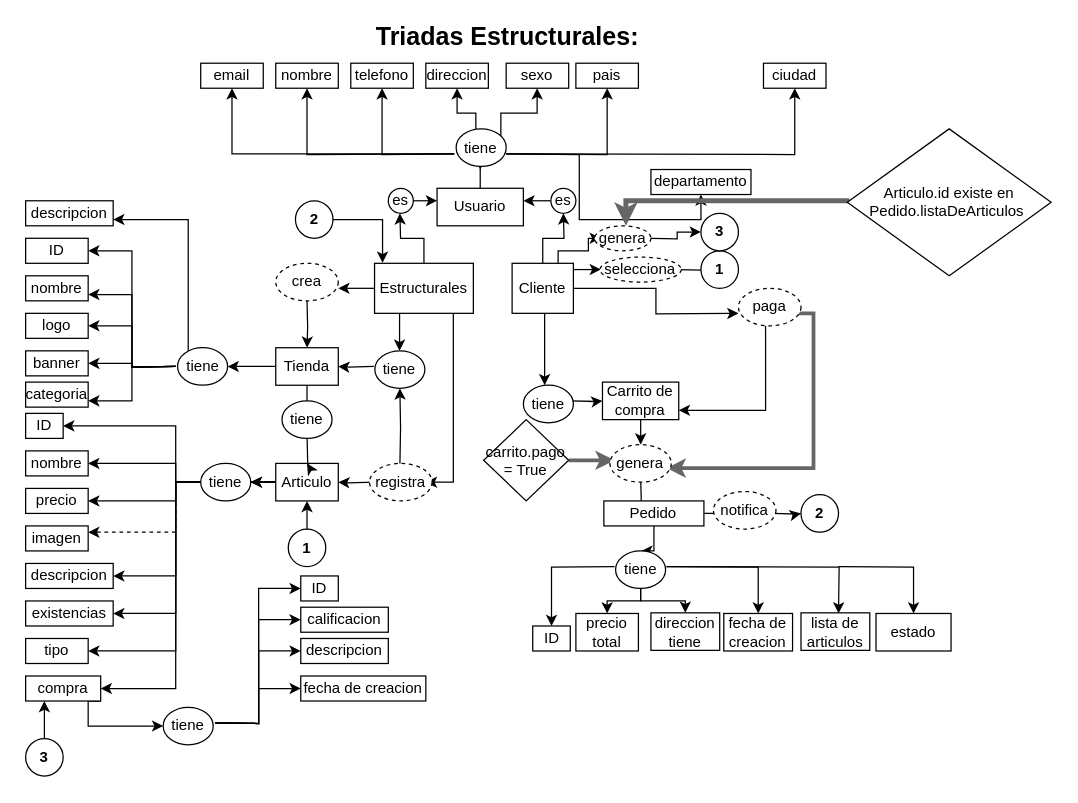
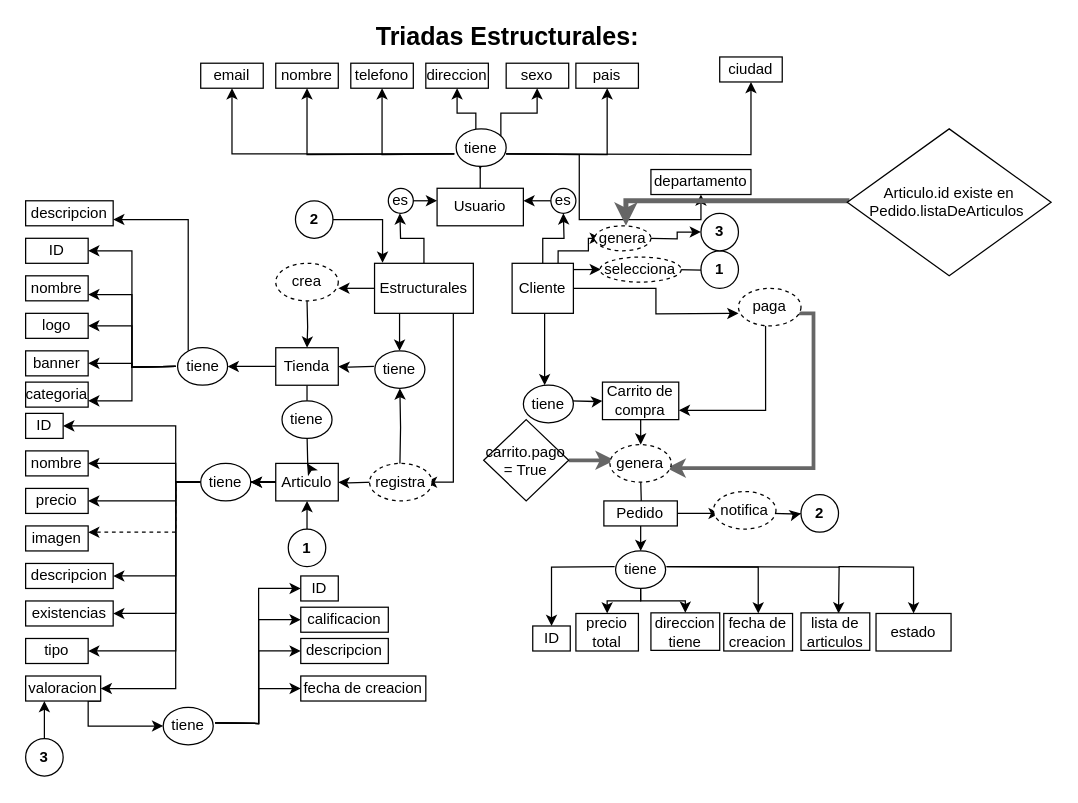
(794, 76) -> (751, 69)
(654, 513) -> (640, 513)
(63, 688) -> (63, 688)
